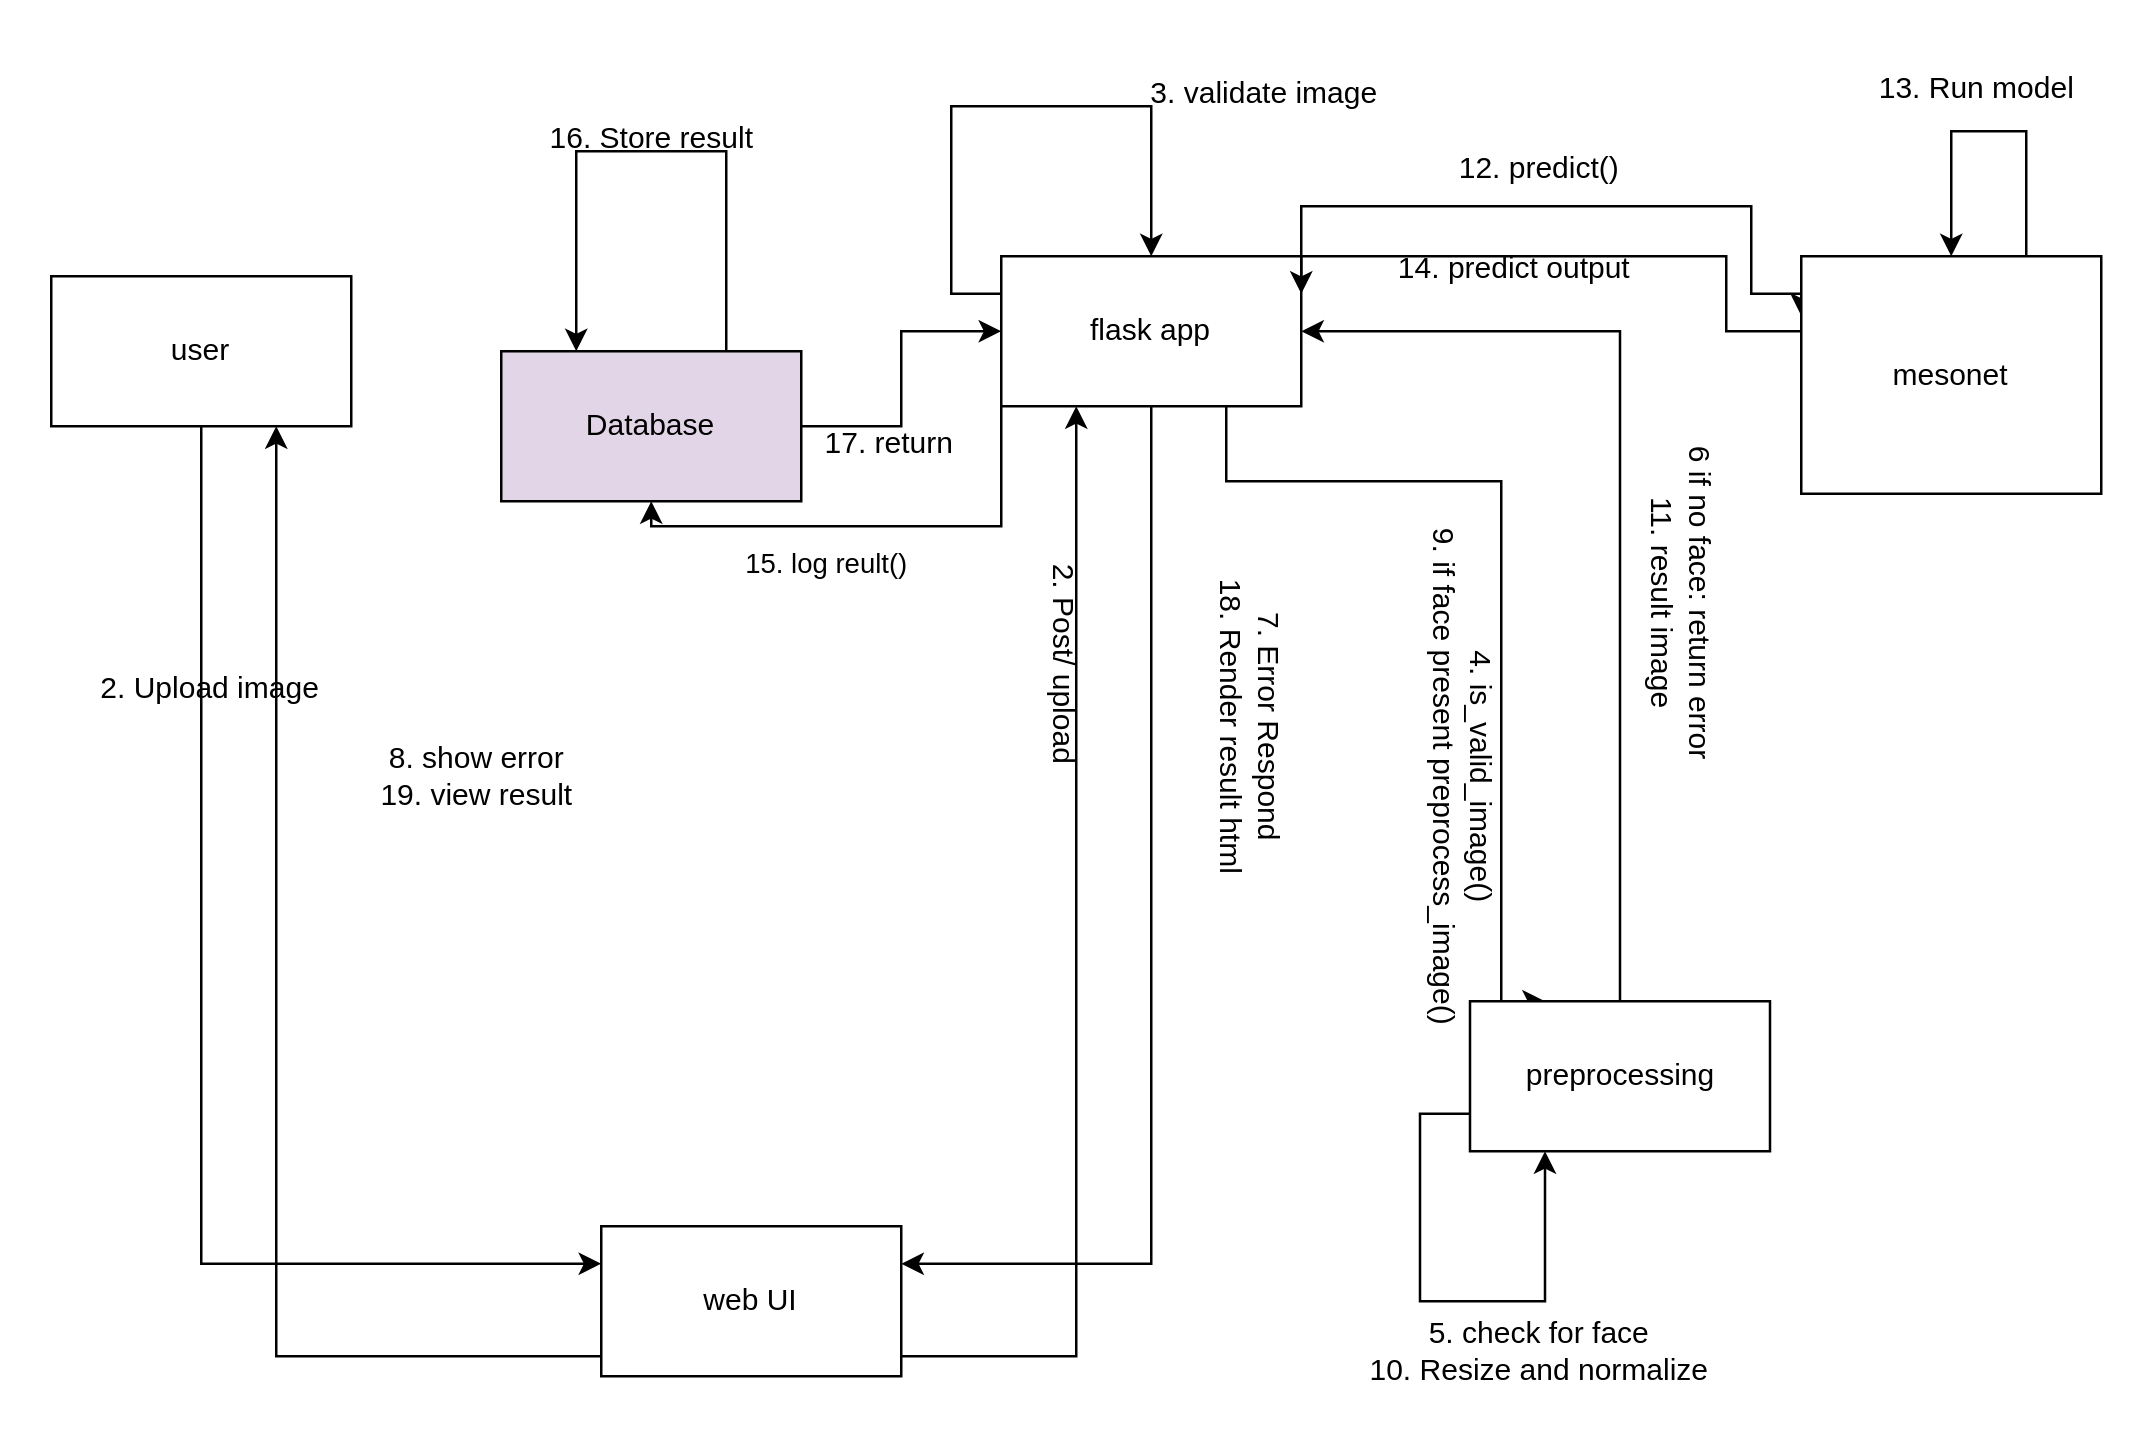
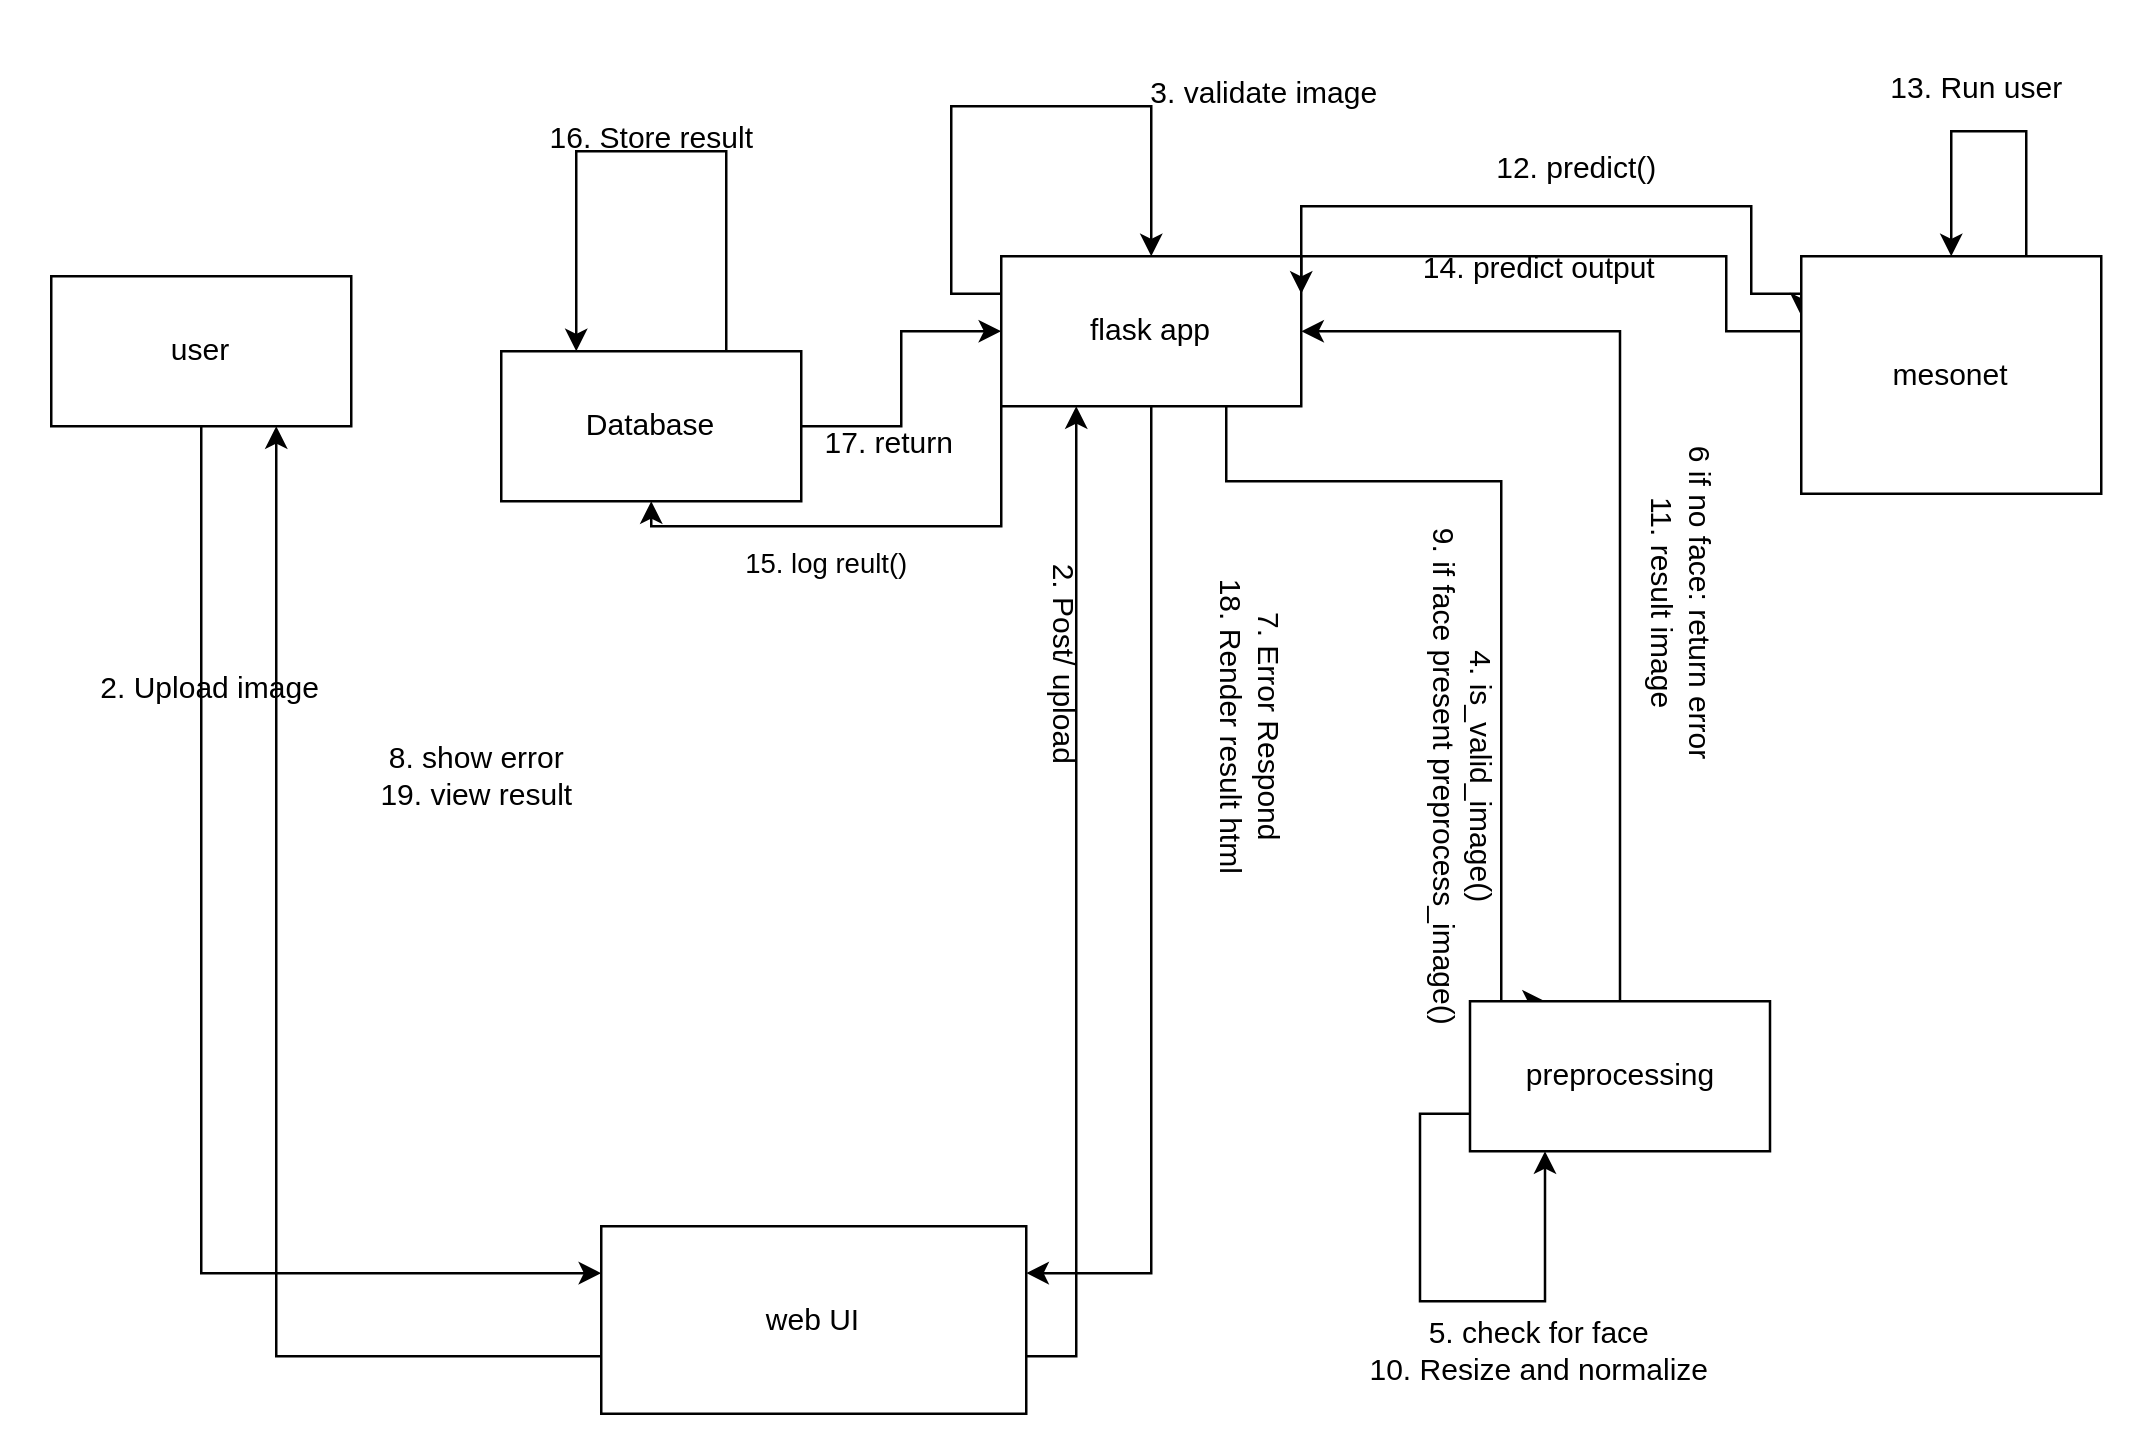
(1978, 89) -> (1978, 89)
(1539, 169) -> (1576, 169)
(1514, 269) -> (1539, 269)
(651, 426) -> (651, 426)
(751, 1301) -> (814, 1320)
